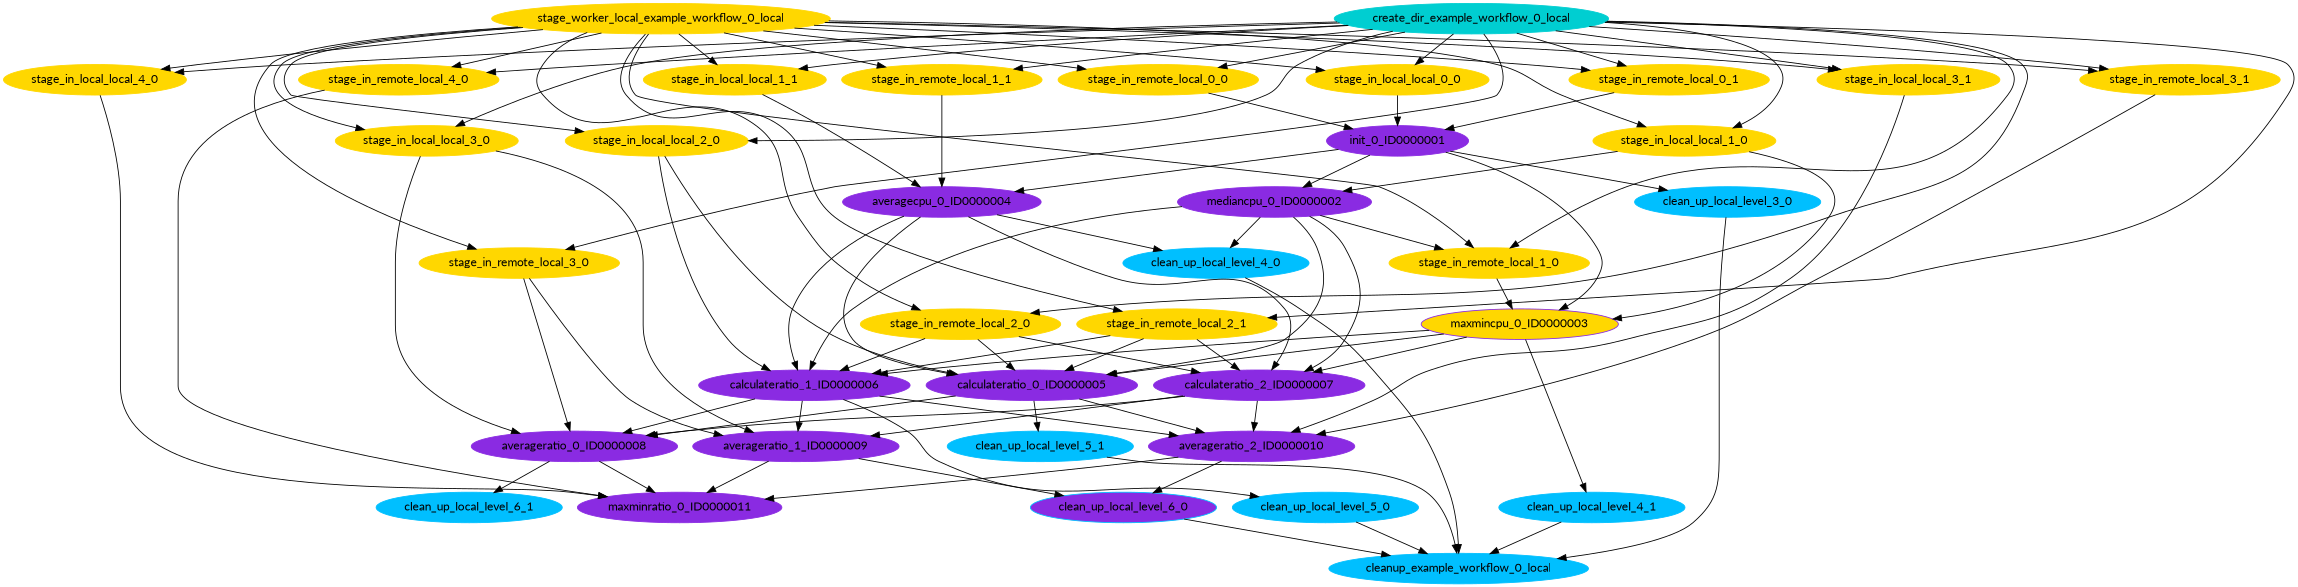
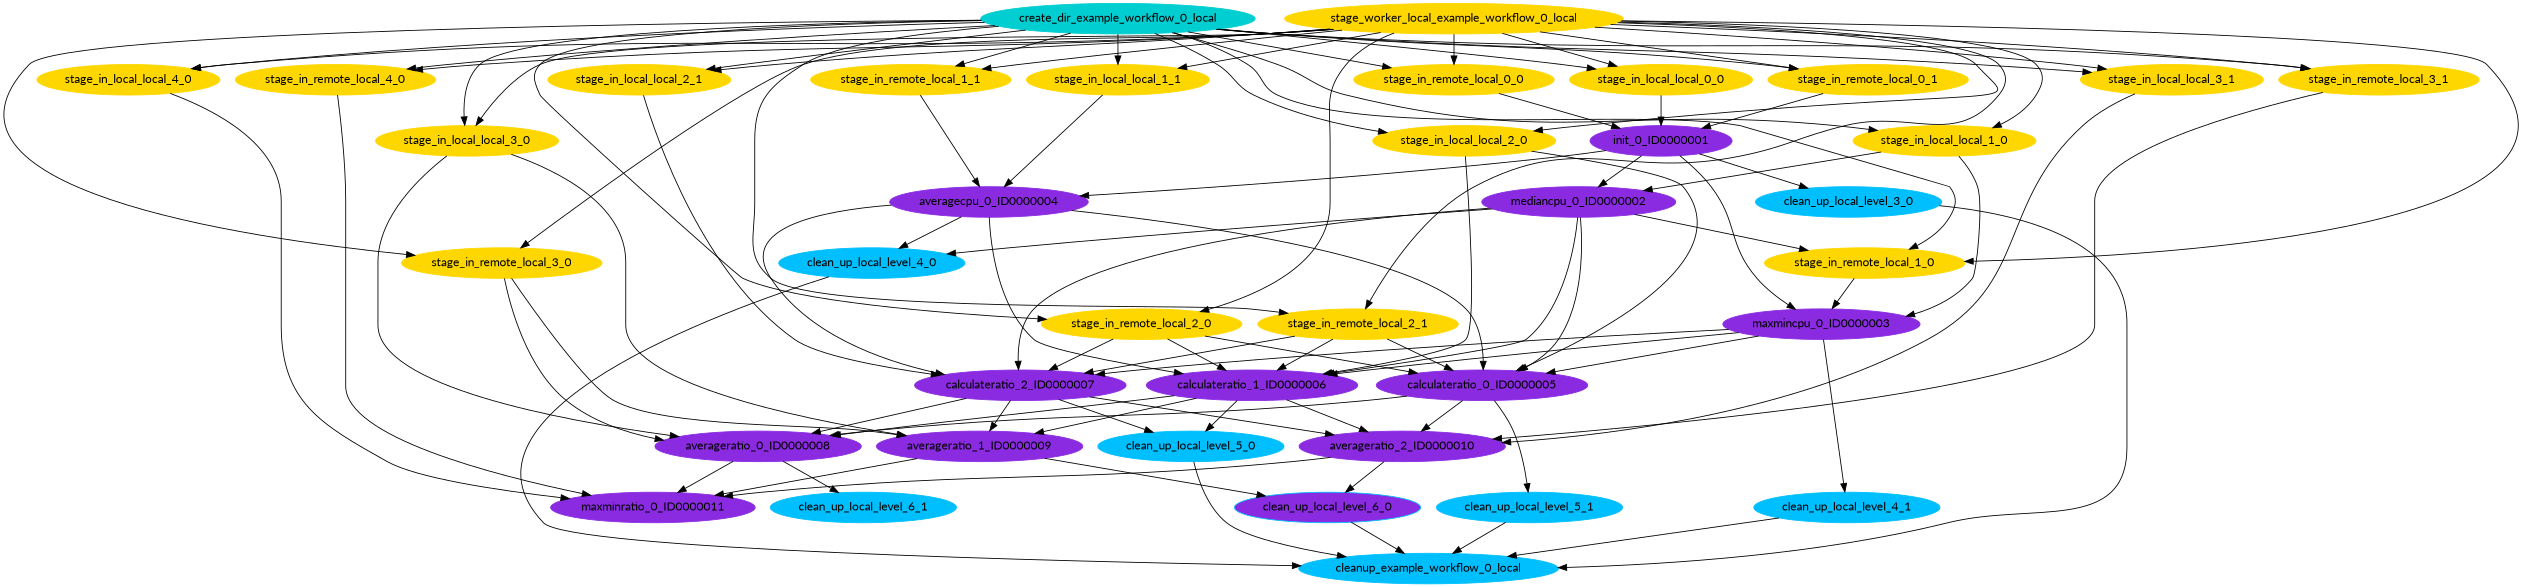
none -> (639, 80)
(1520, 324) -> (1821, 324)
none -> (1091, 411)
